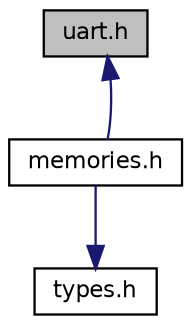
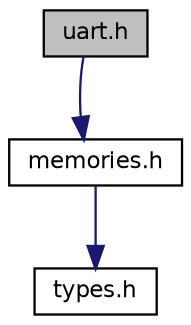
(111, 110) -> (80, 87)
